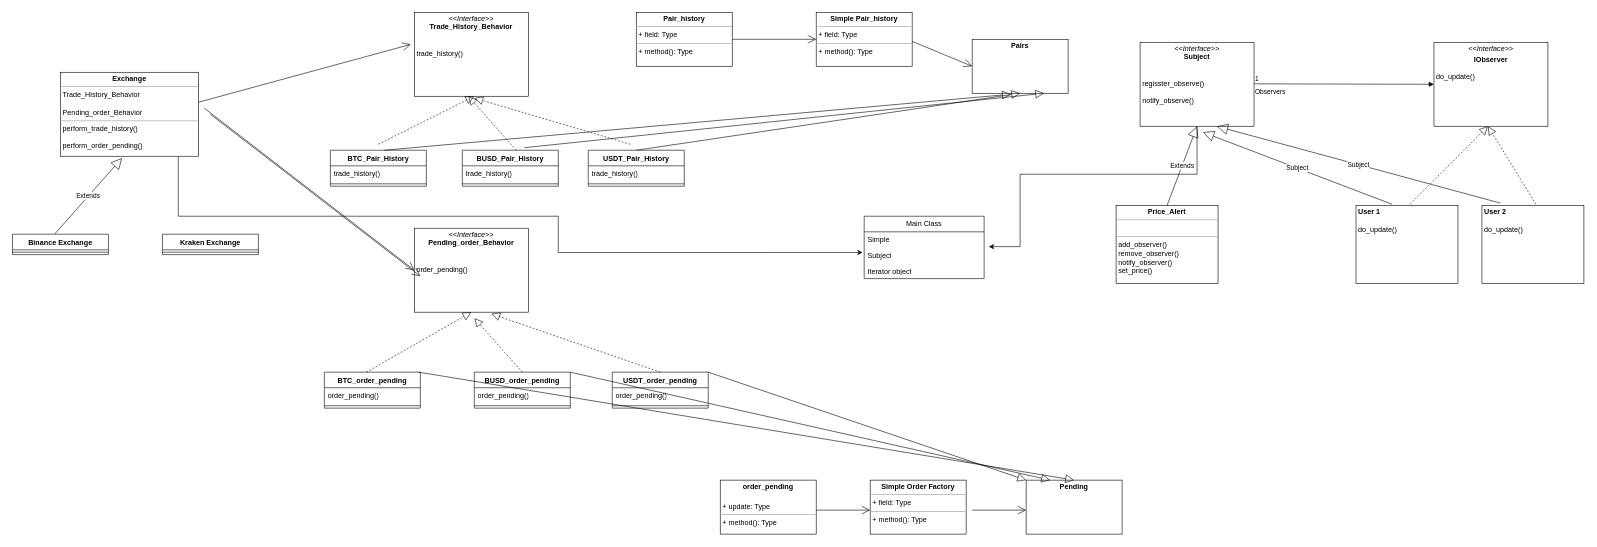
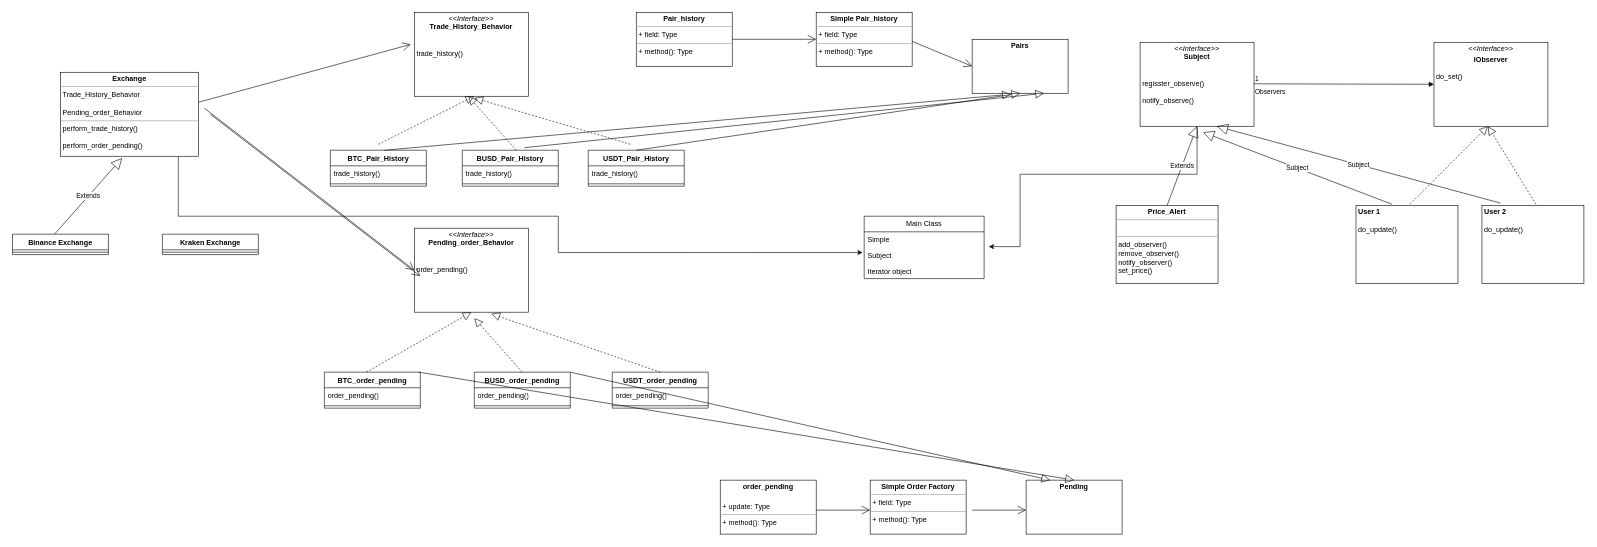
(1461, 55) -> (1461, 55)
(837, 416) -> none
